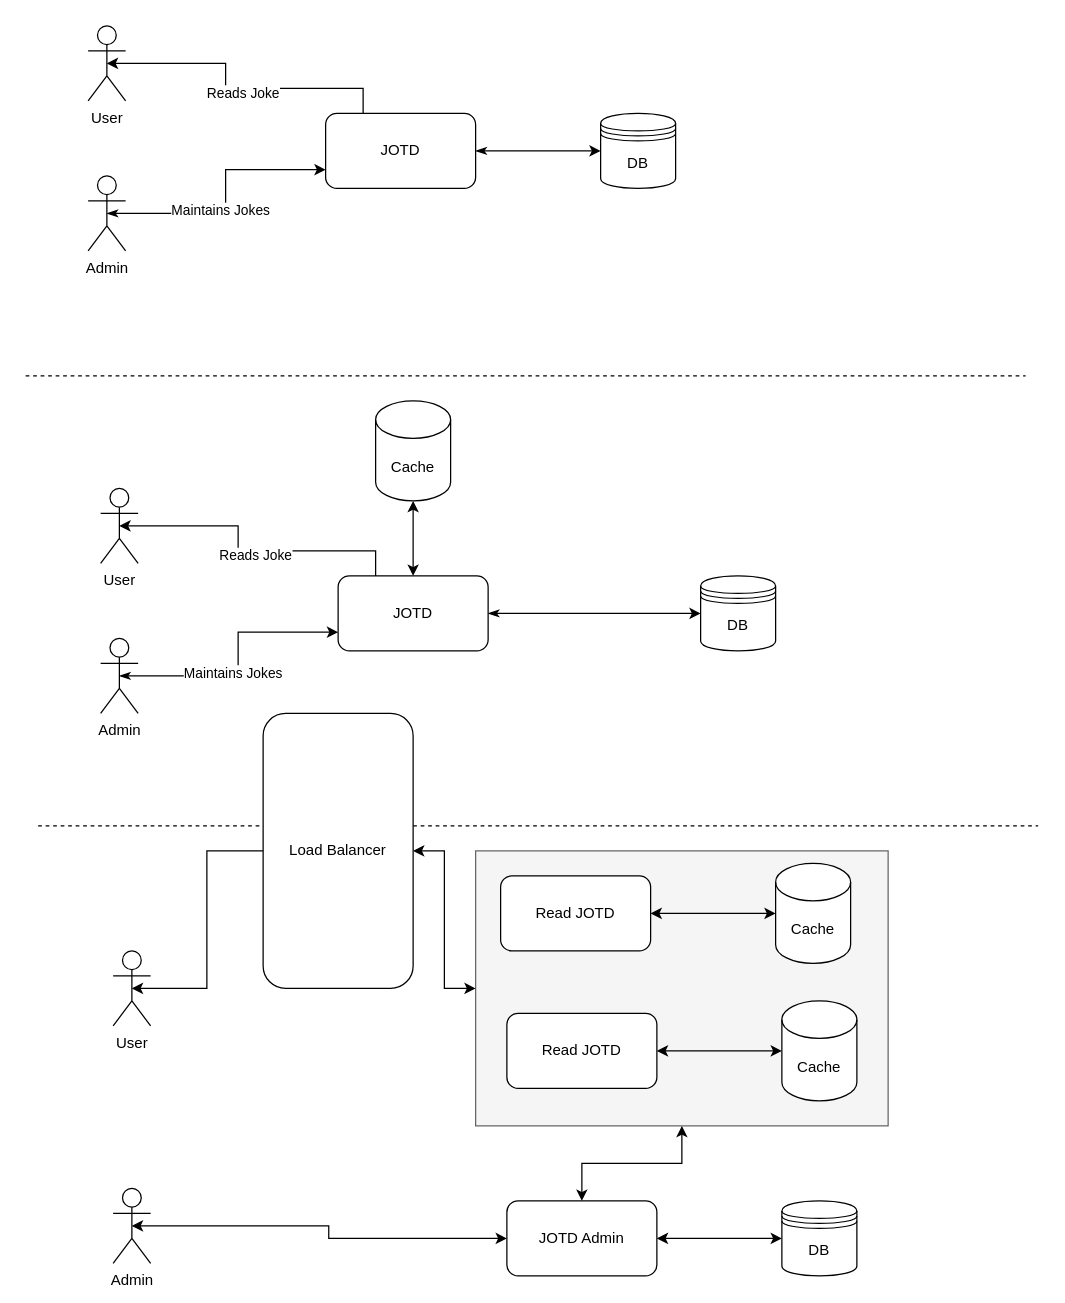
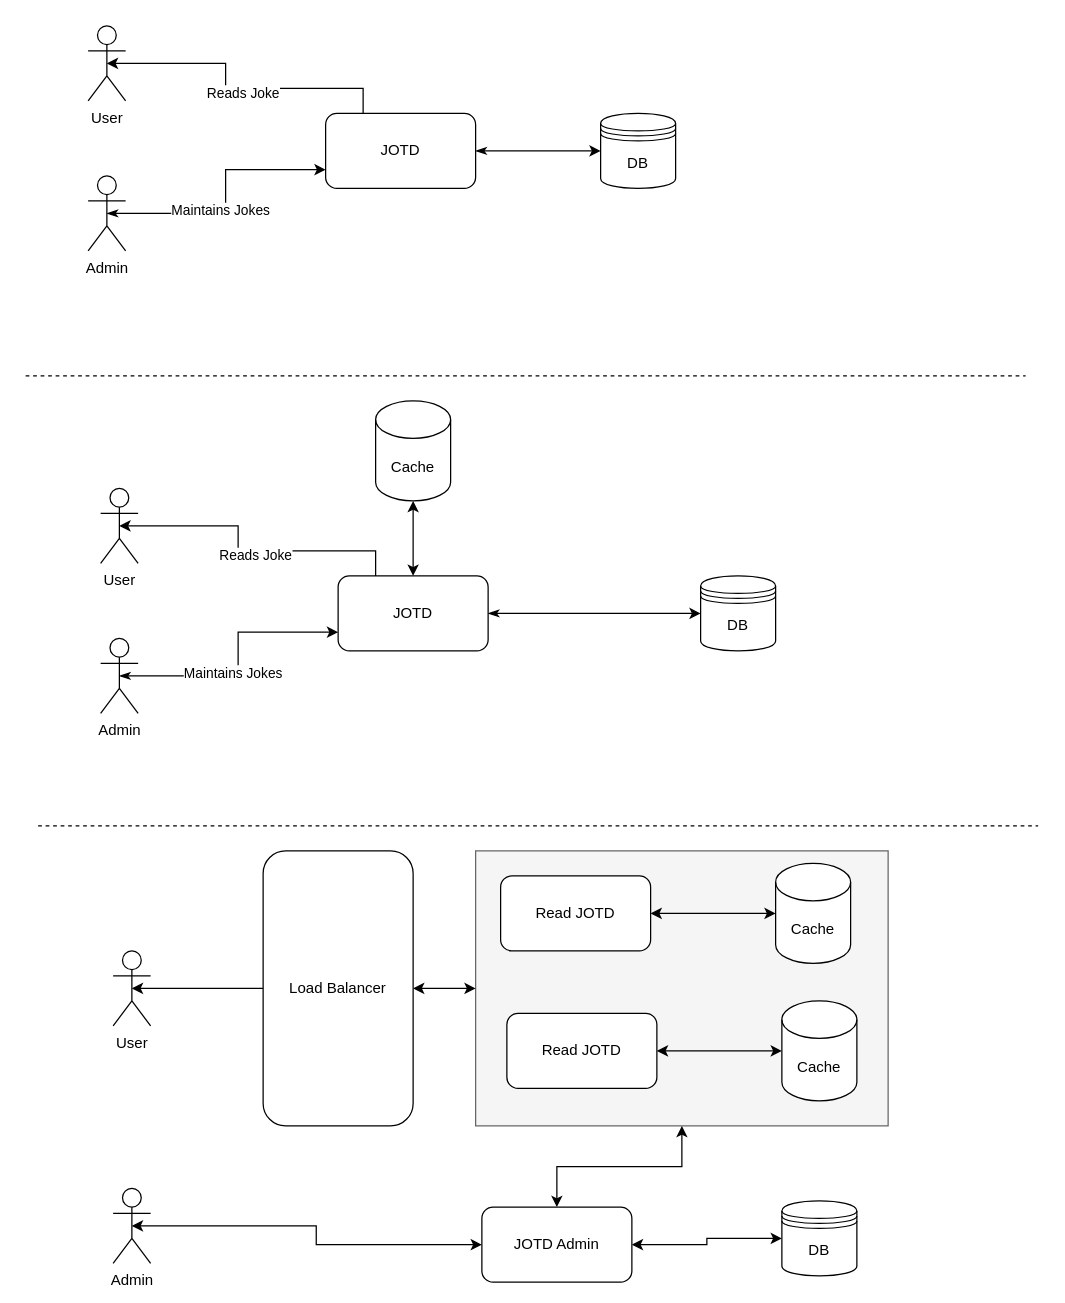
(338, 851) -> (338, 988)
(582, 1238) -> (557, 1244)
